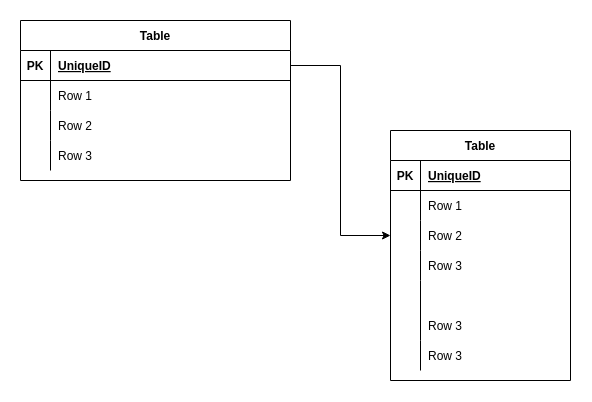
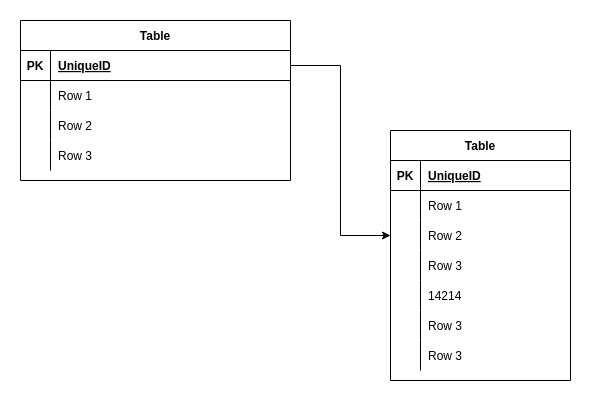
none -> (496, 296)
